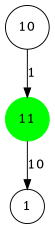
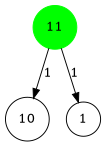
(27, 68) -> (43, 69)
(36, 165) -> (75, 73)
